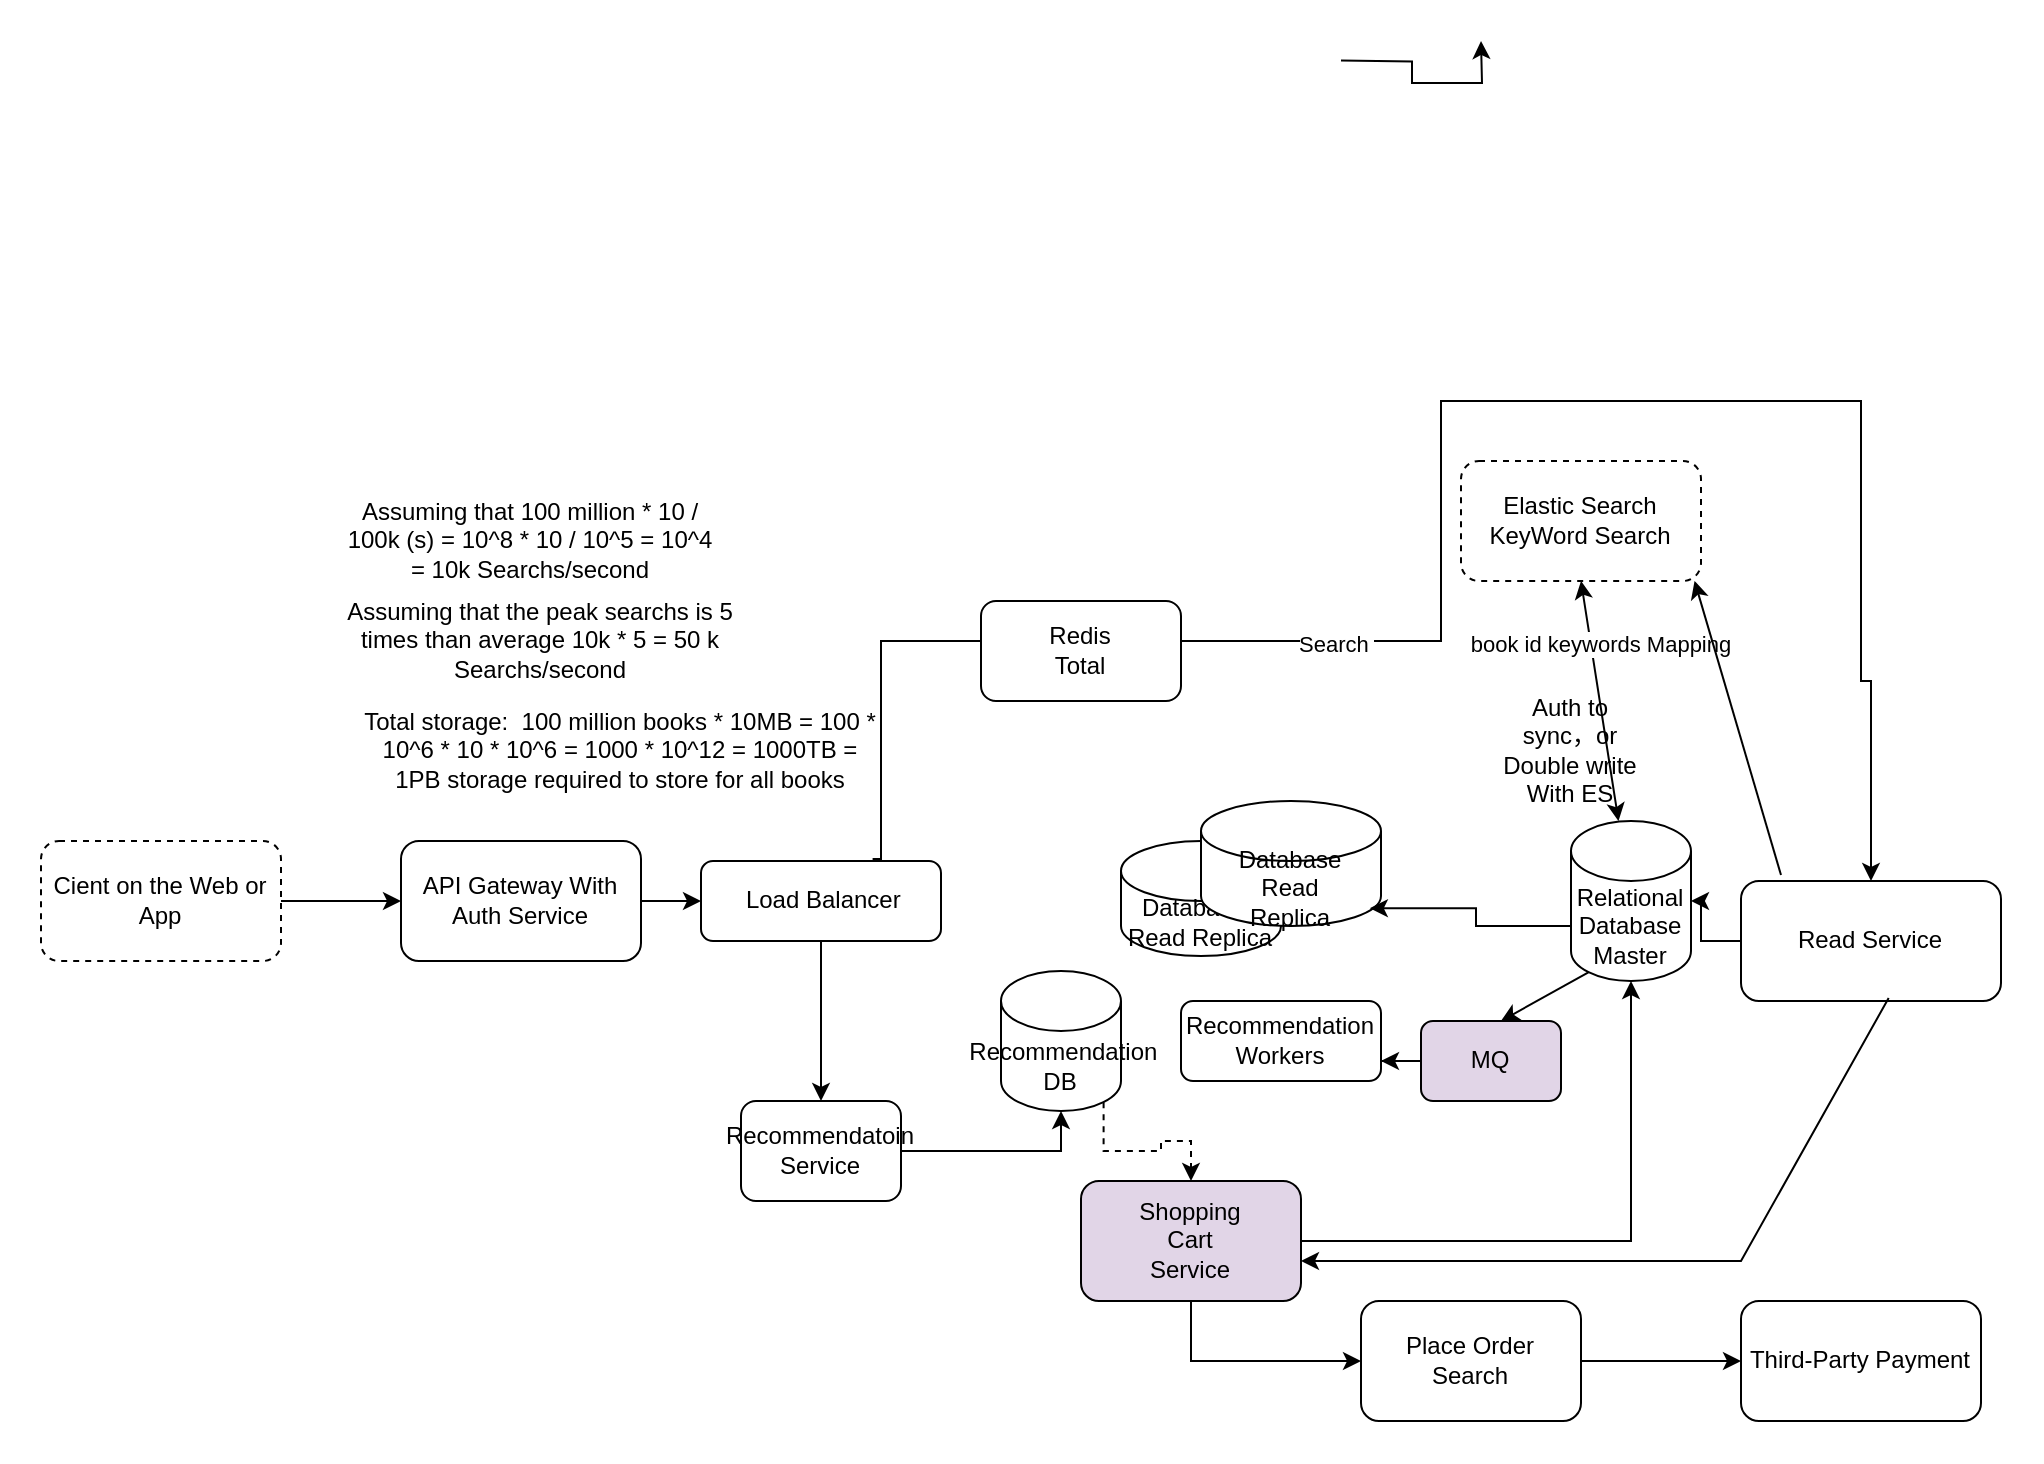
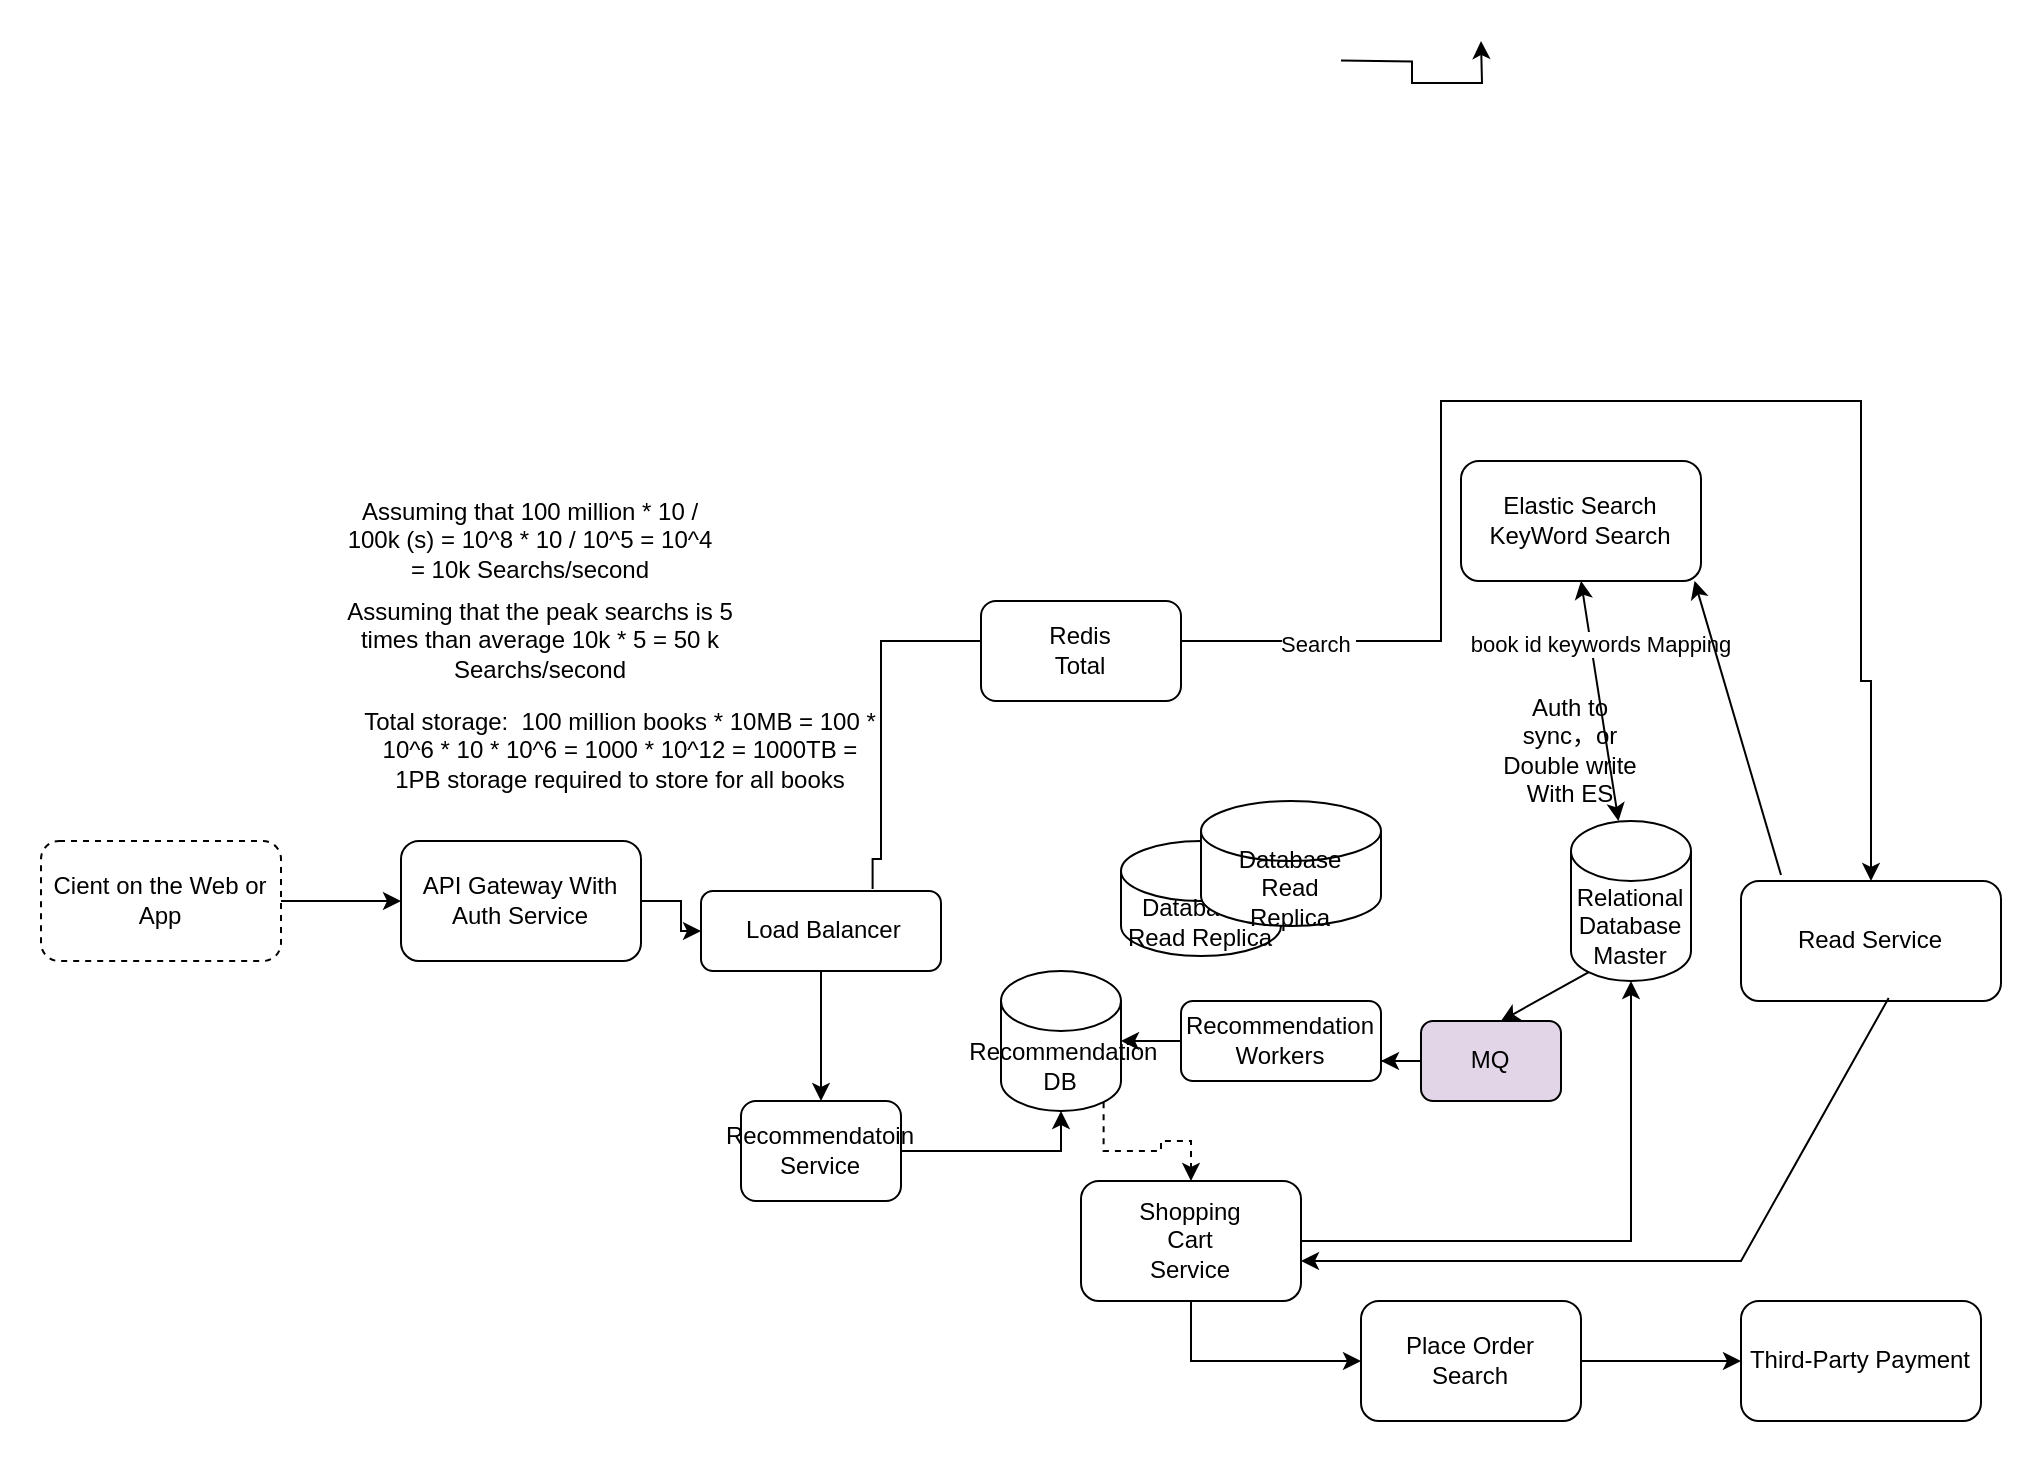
(1581, 521) -> (1581, 521)
(821, 901) -> (821, 931)
(1476, 919) -> none
(1701, 940) -> none
none -> (1144, 1041)
(1191, 1241) -> (1191, 1241)
